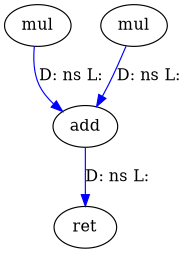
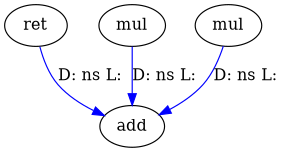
(85, 171) -> (59, 85)
